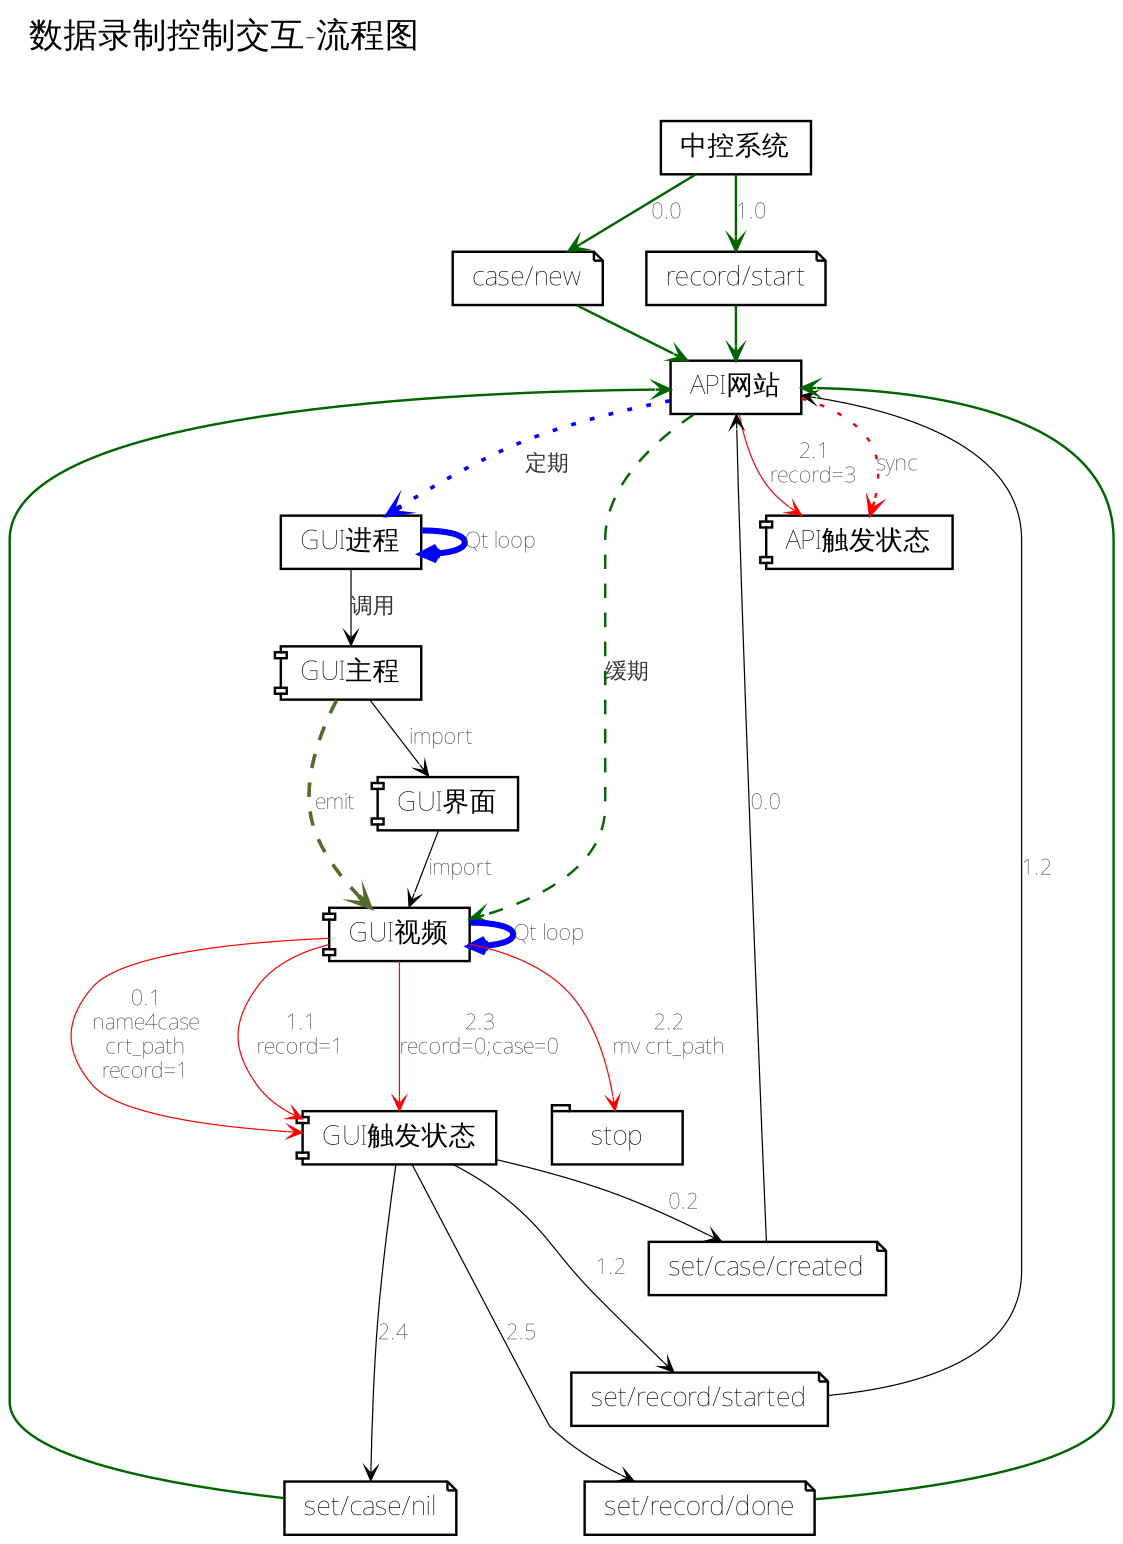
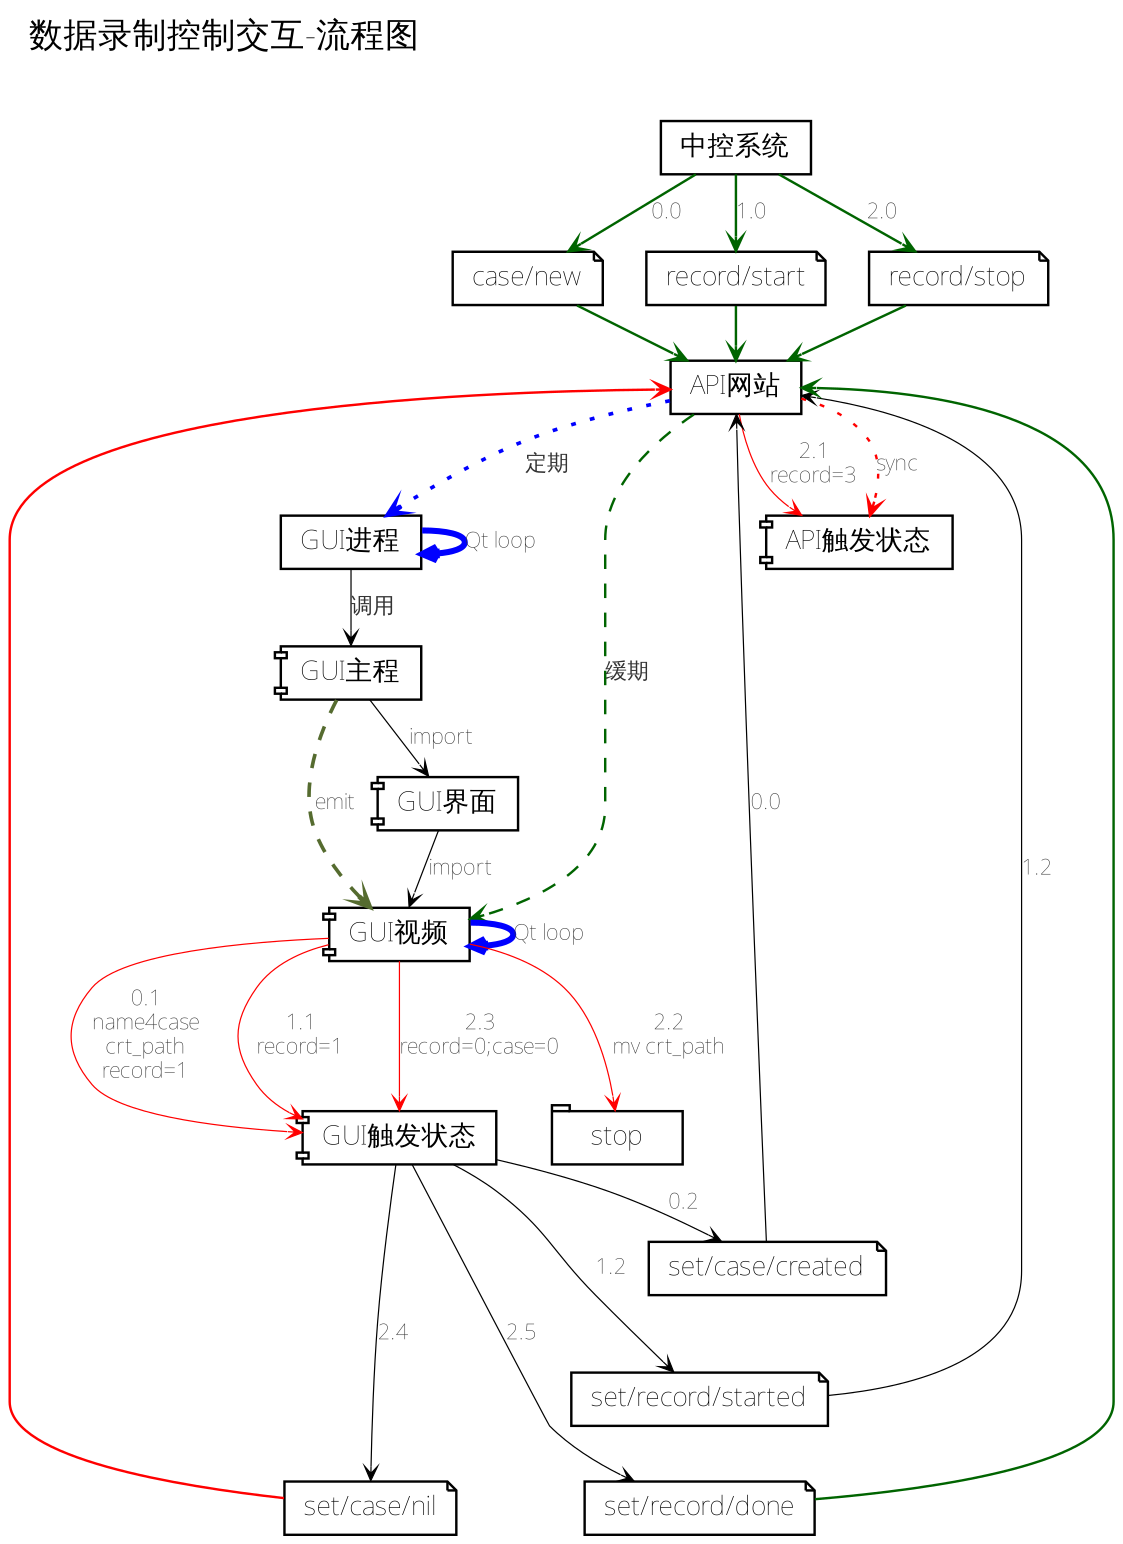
none -> (959, 278)
(10, 777) -> (10, 777)
